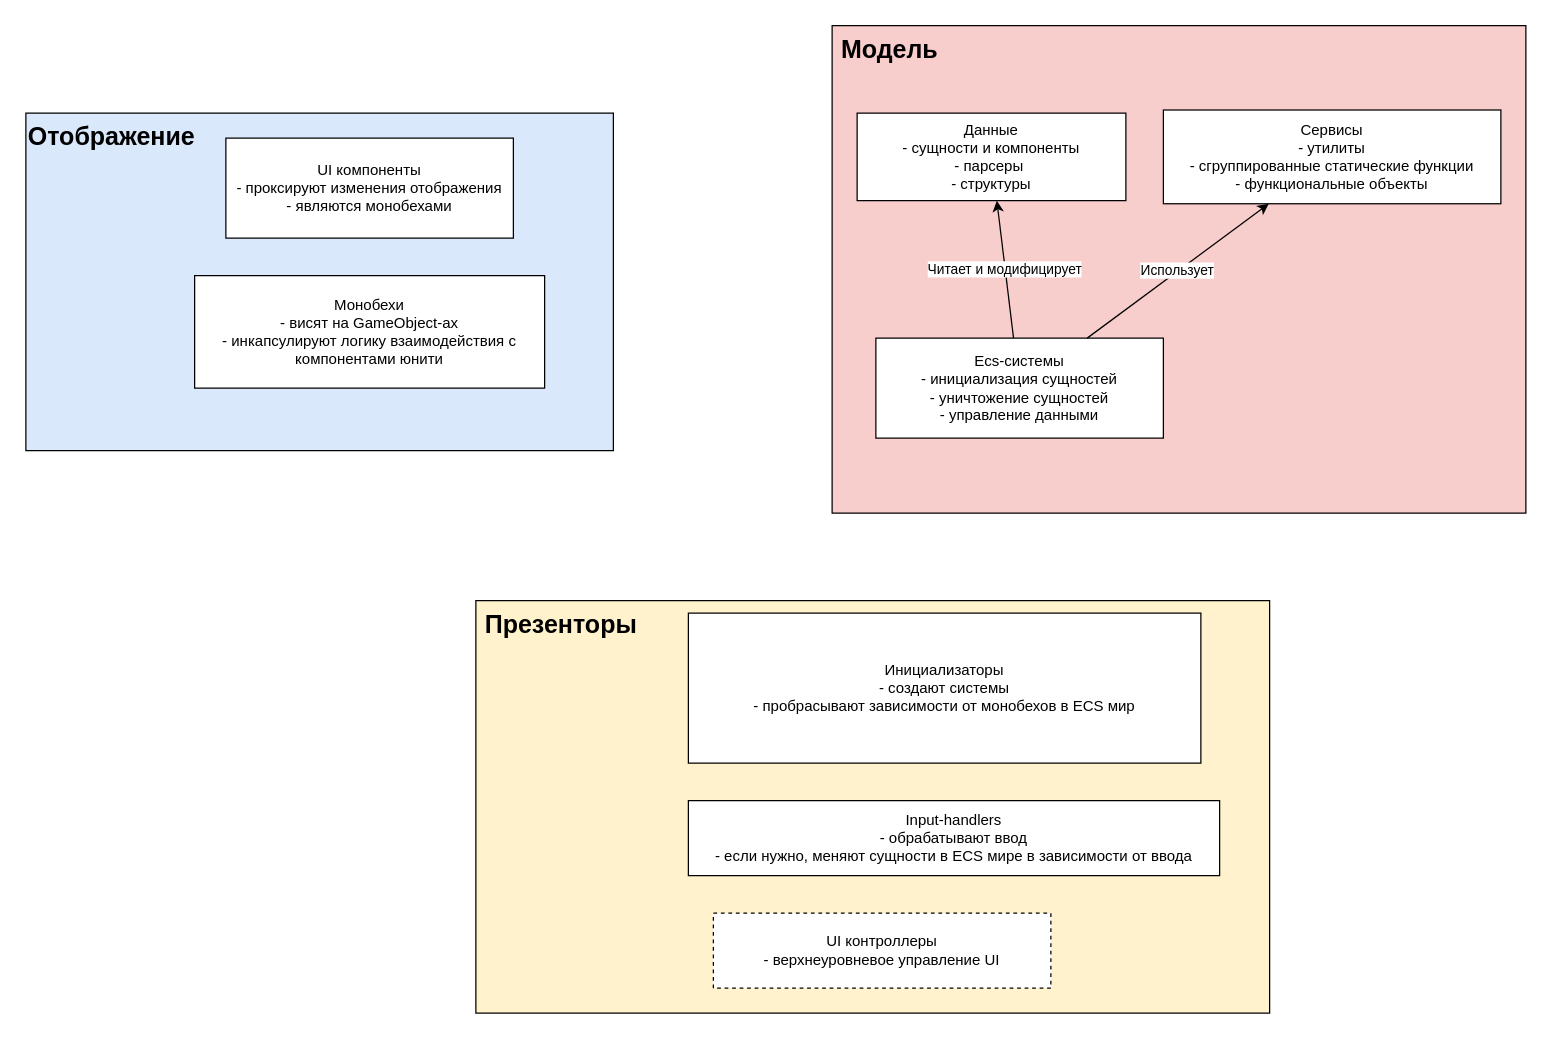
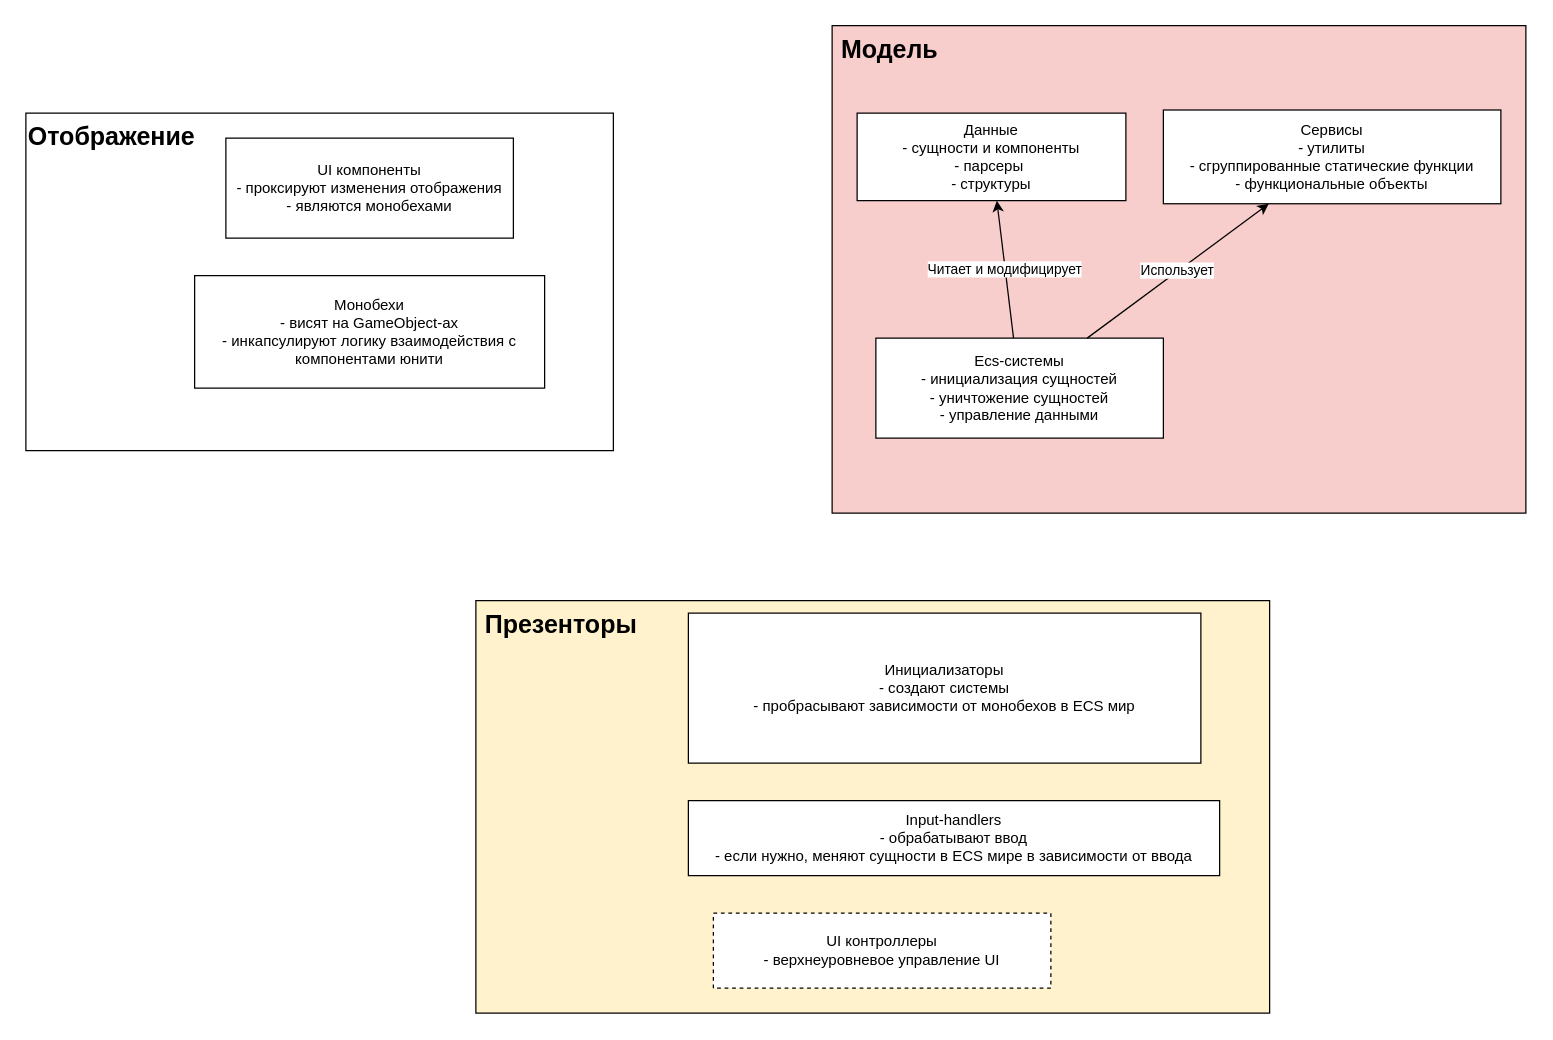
(105, 137) -> (105, 137)
